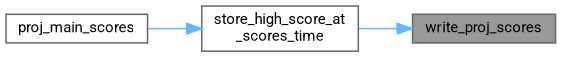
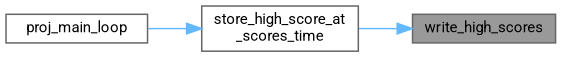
(77, 29) -> (77, 29)
(484, 29) -> (484, 29)
